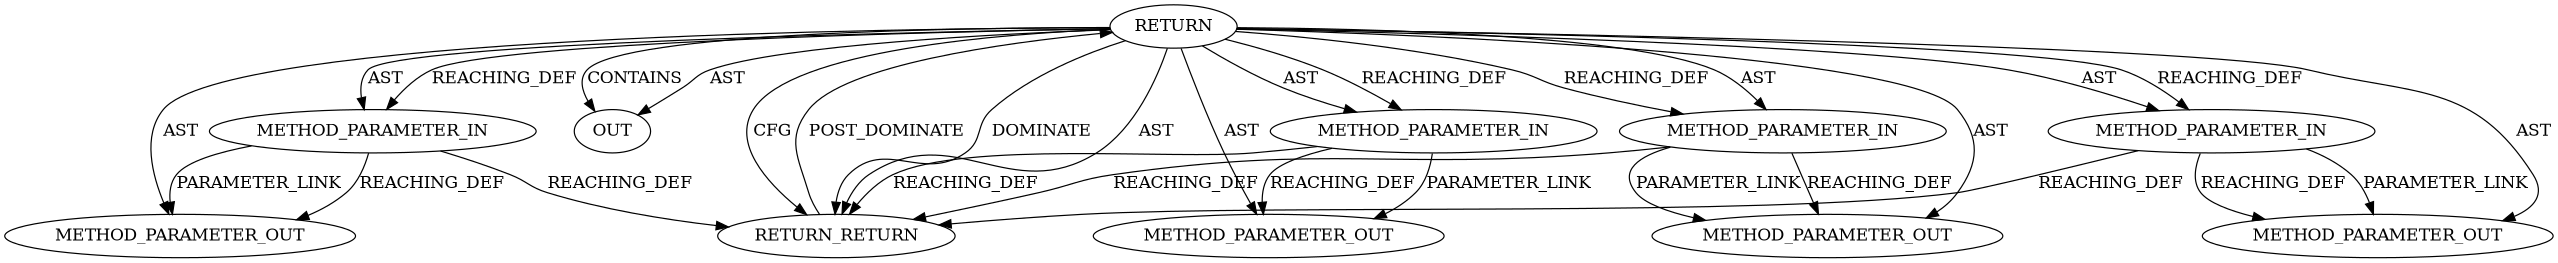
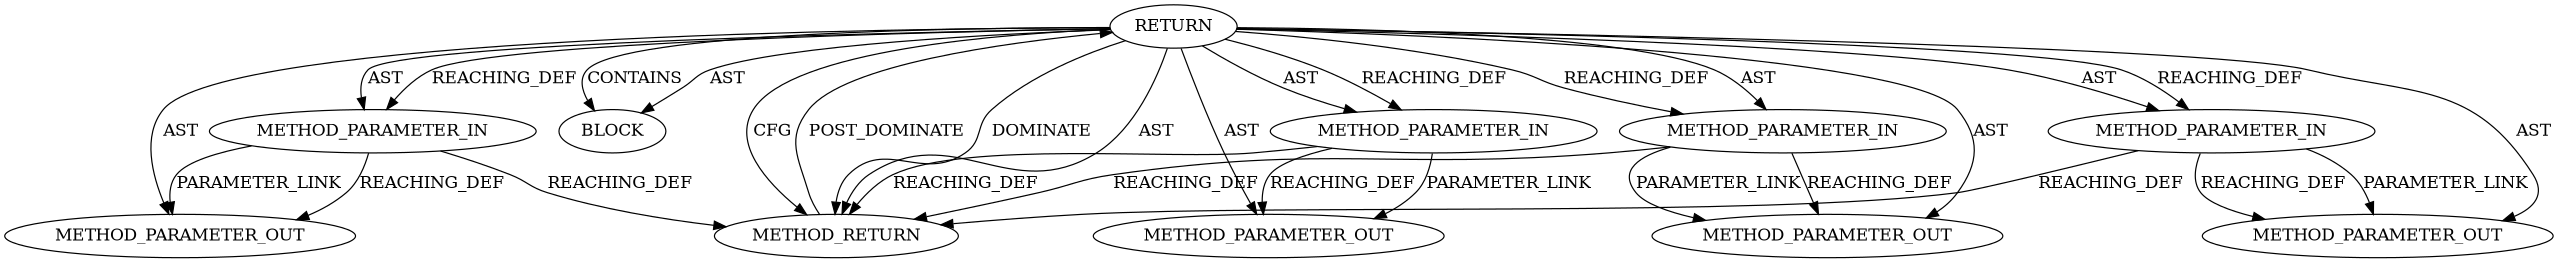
(612, 131) -> (612, 131)
(836, 236) -> (836, 236)
